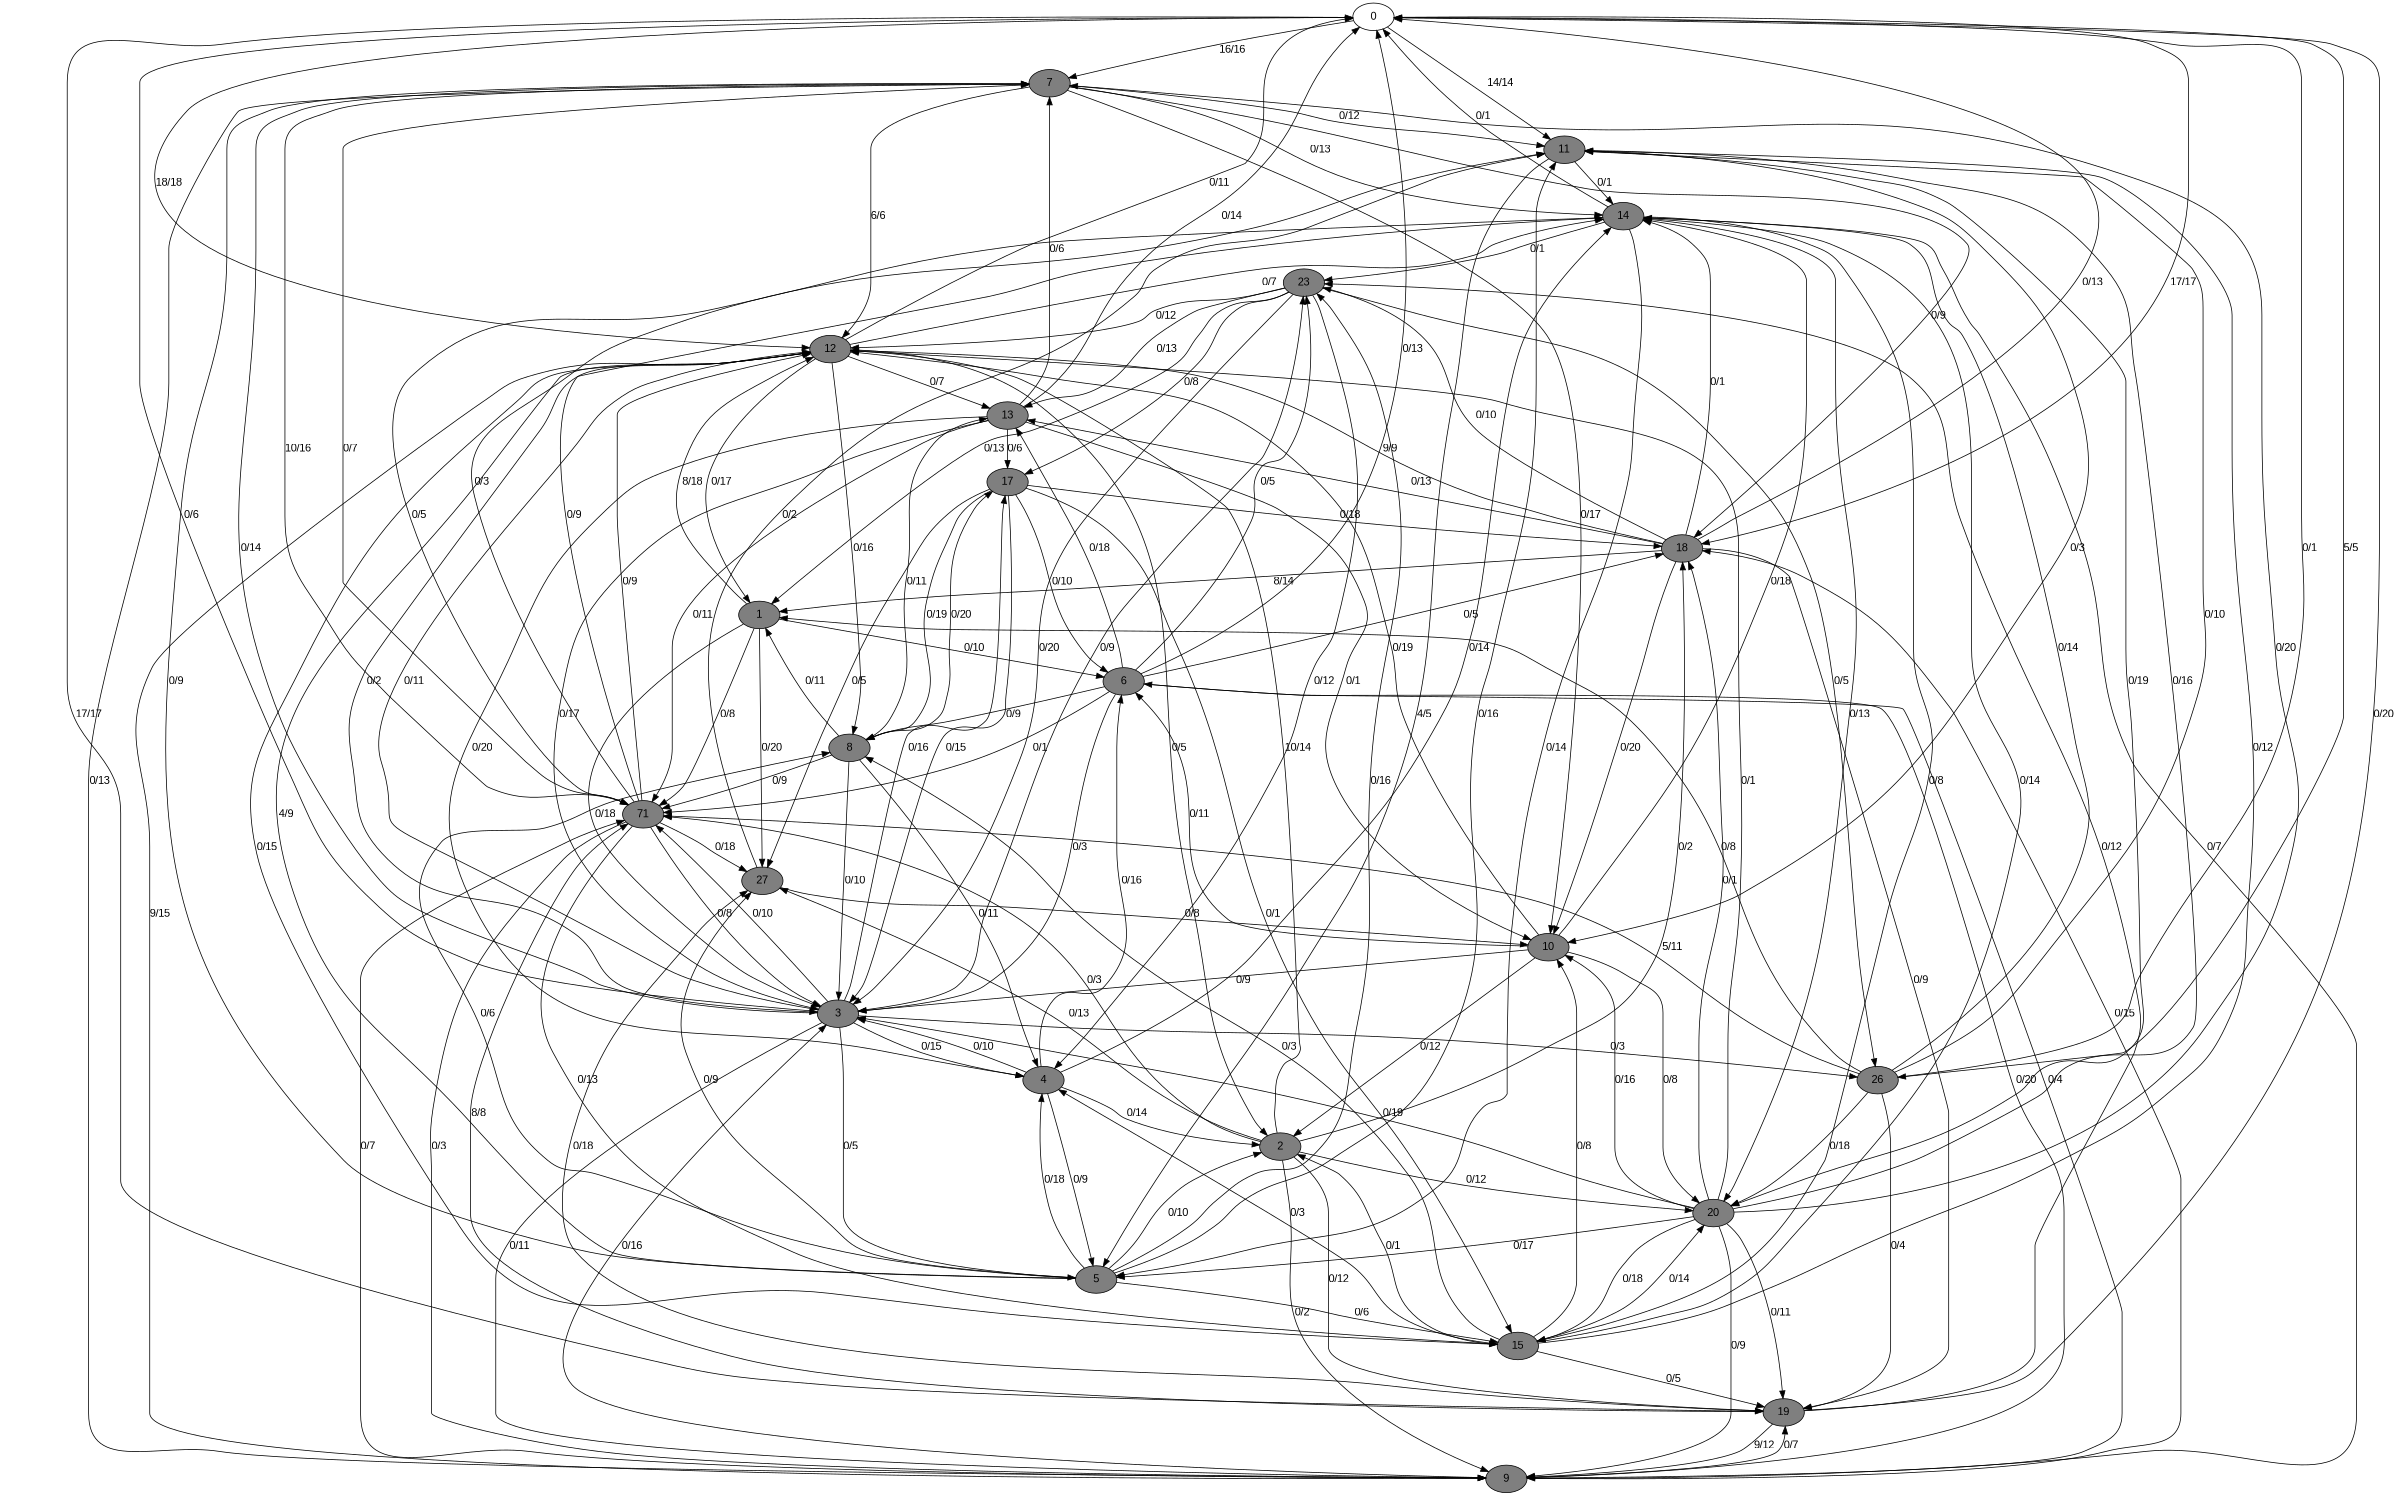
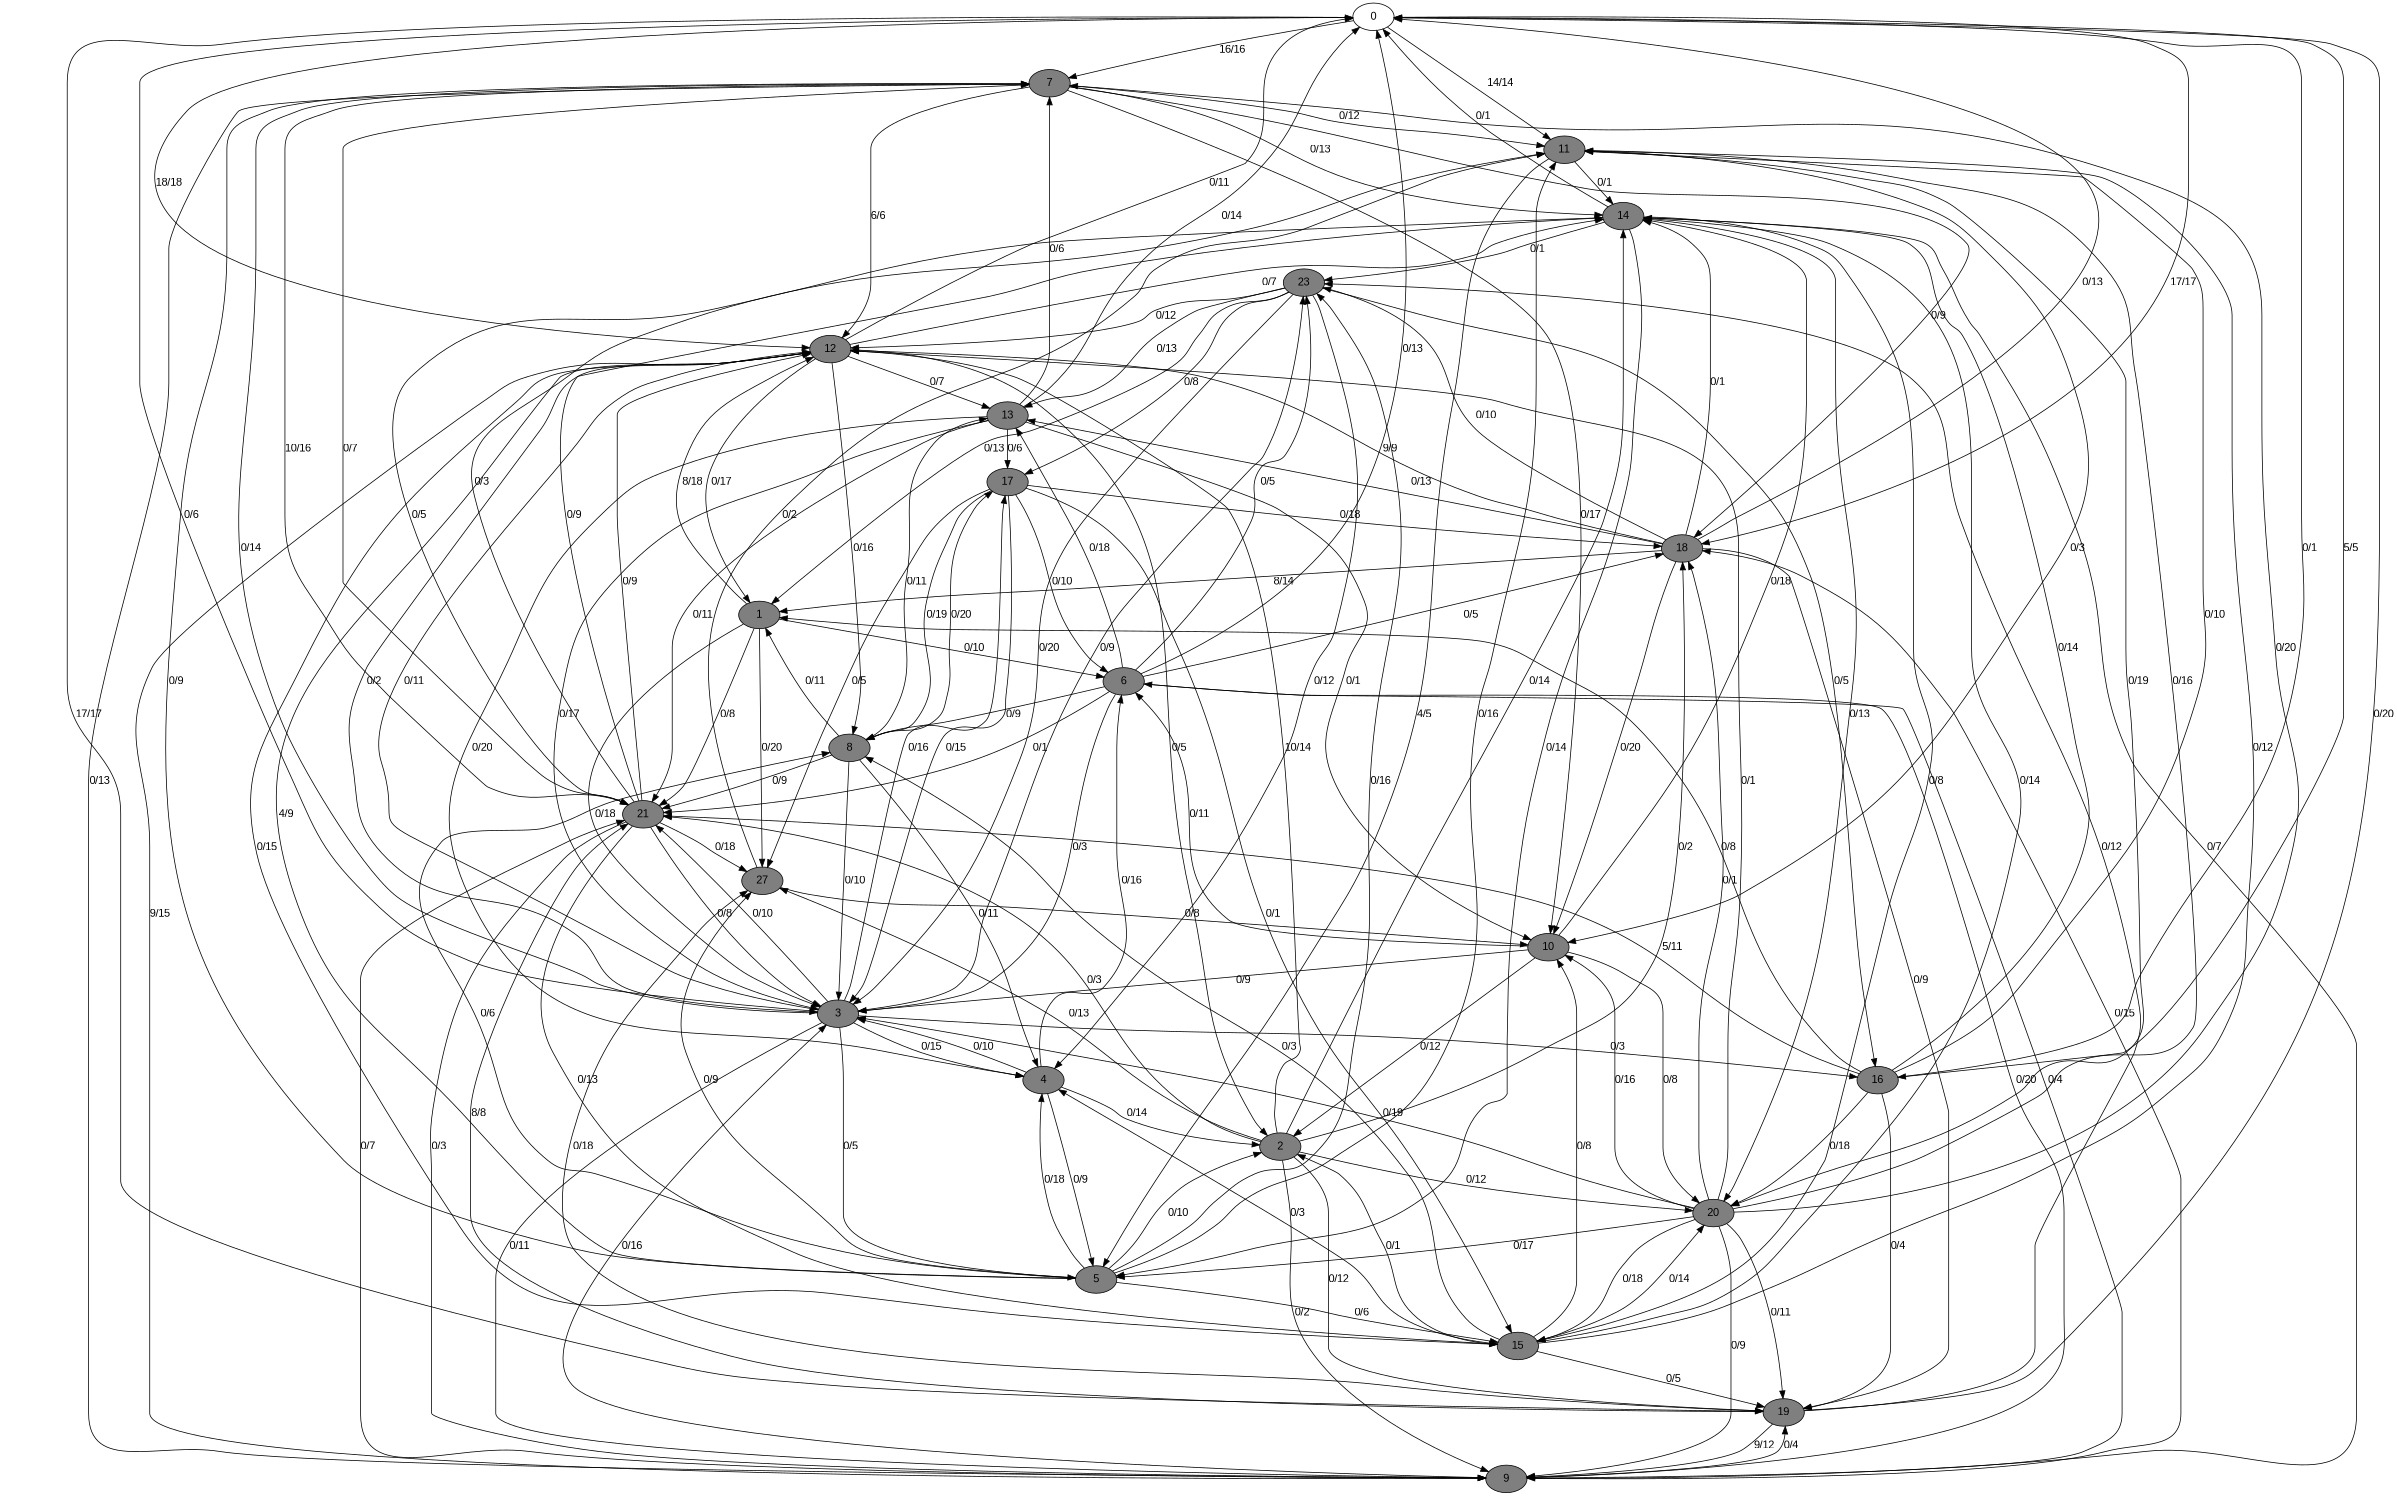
(1326, 491) -> none
(1439, 720) -> (1500, 722)
(643, 814) -> (643, 814)
(1878, 1080) -> (1878, 1080)
(1791, 1446) -> (1791, 1446)
